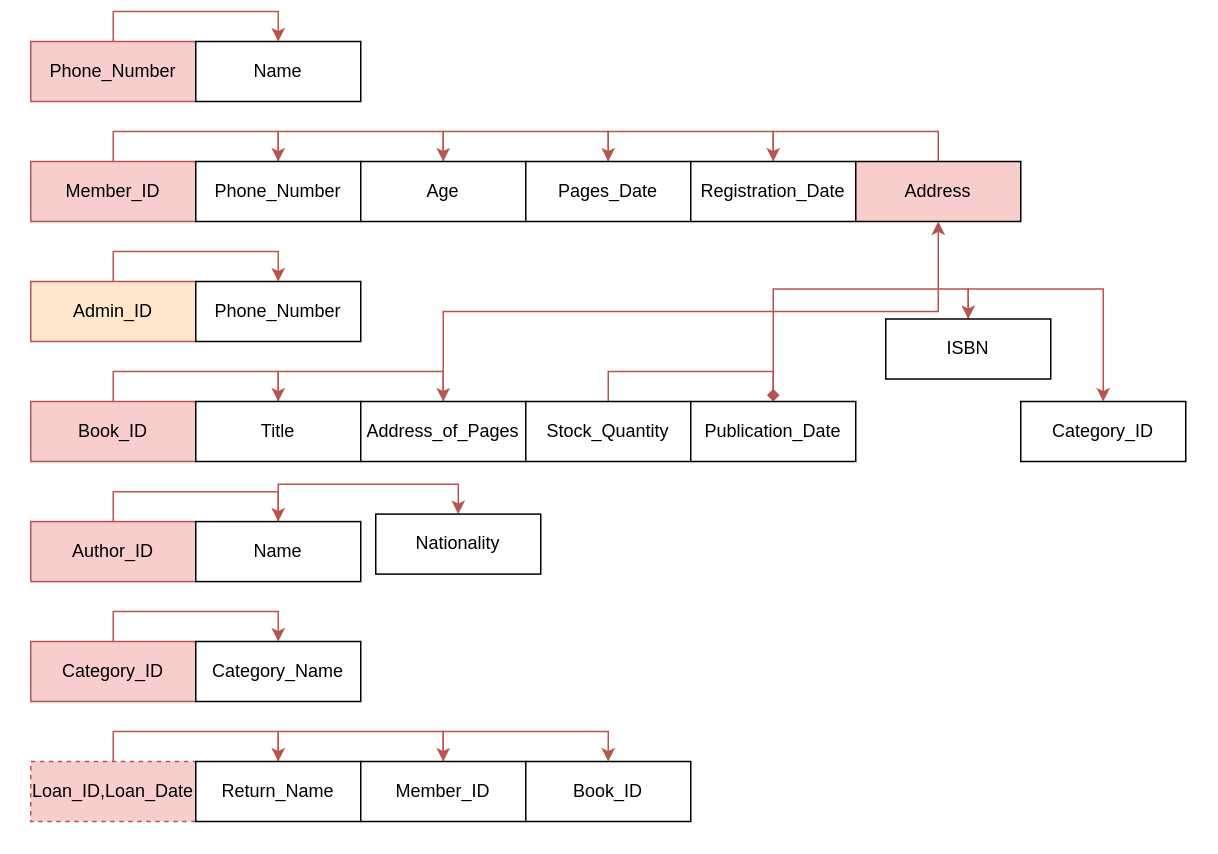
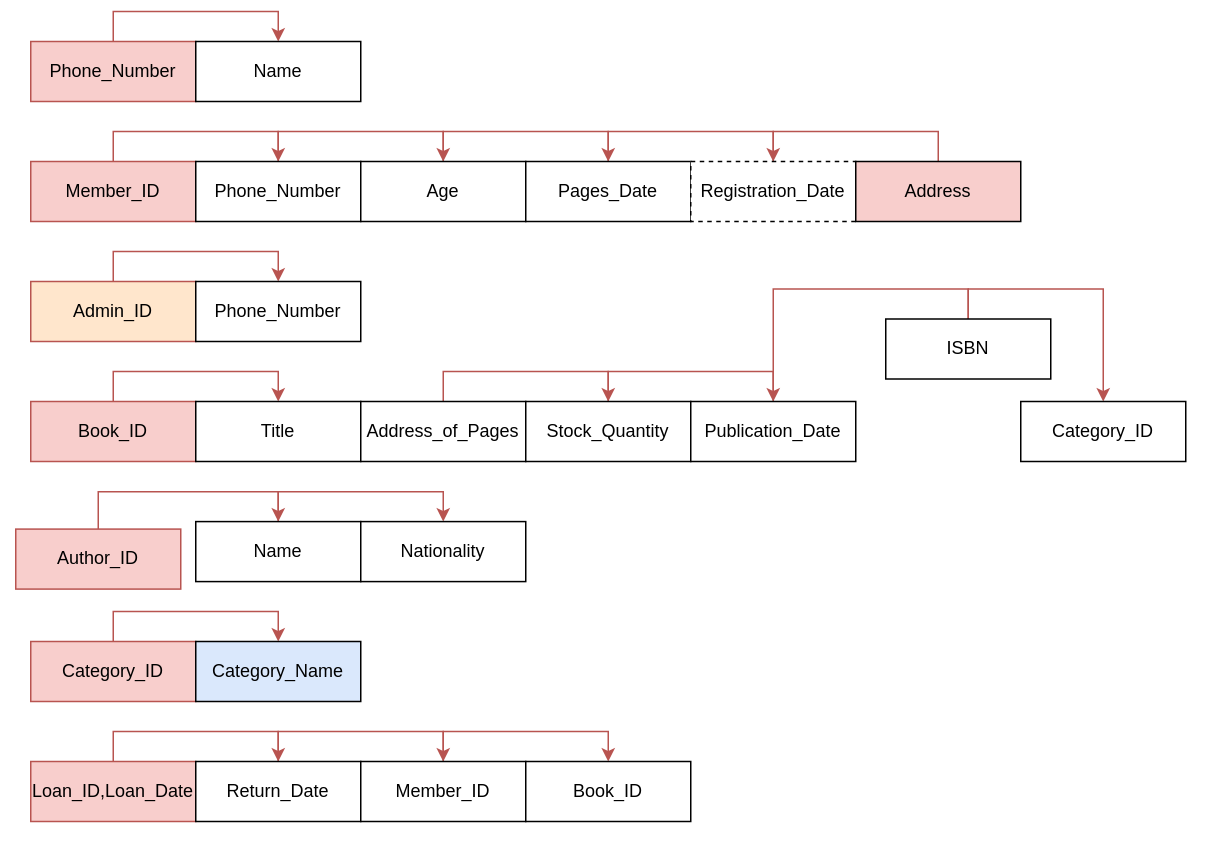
(773, 191) -> (773, 191)
(935, 289) -> (935, 289)
(701, 311) -> (525, 371)
(360, 371) -> none
(608, 396) -> (608, 396)
(458, 544) -> (443, 551)
(113, 551) -> (98, 559)
(278, 671) -> (278, 671)
(113, 791) -> (113, 791)
(278, 791) -> (278, 791)
